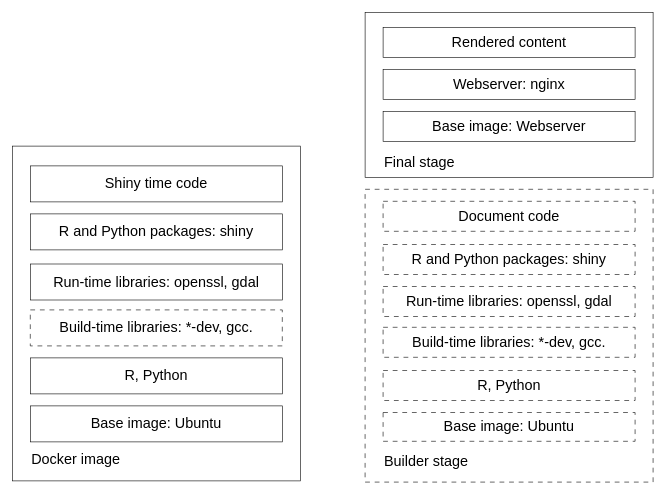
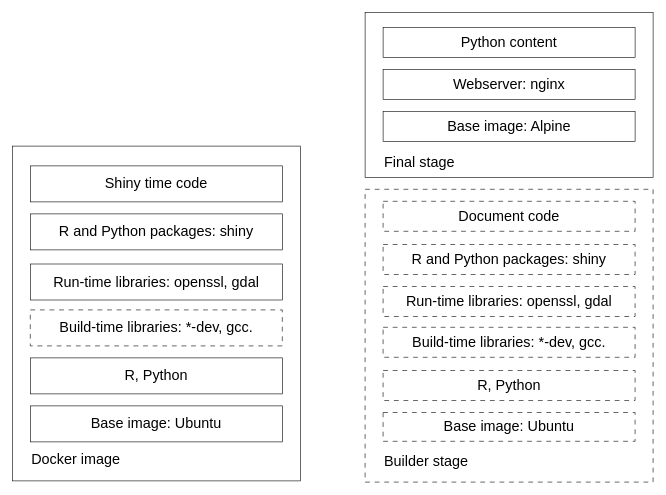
(509, 42) -> (509, 42)
(509, 126) -> (509, 126)
